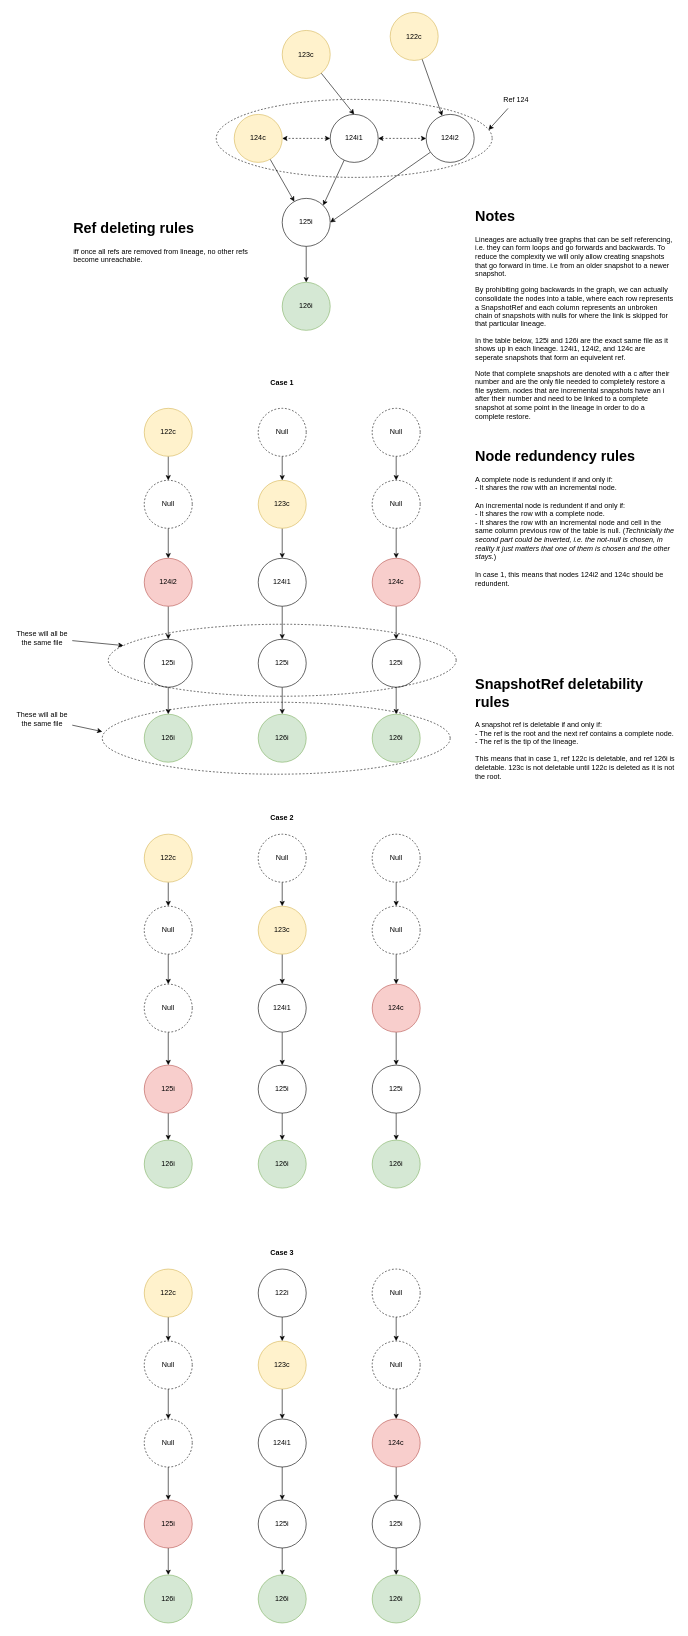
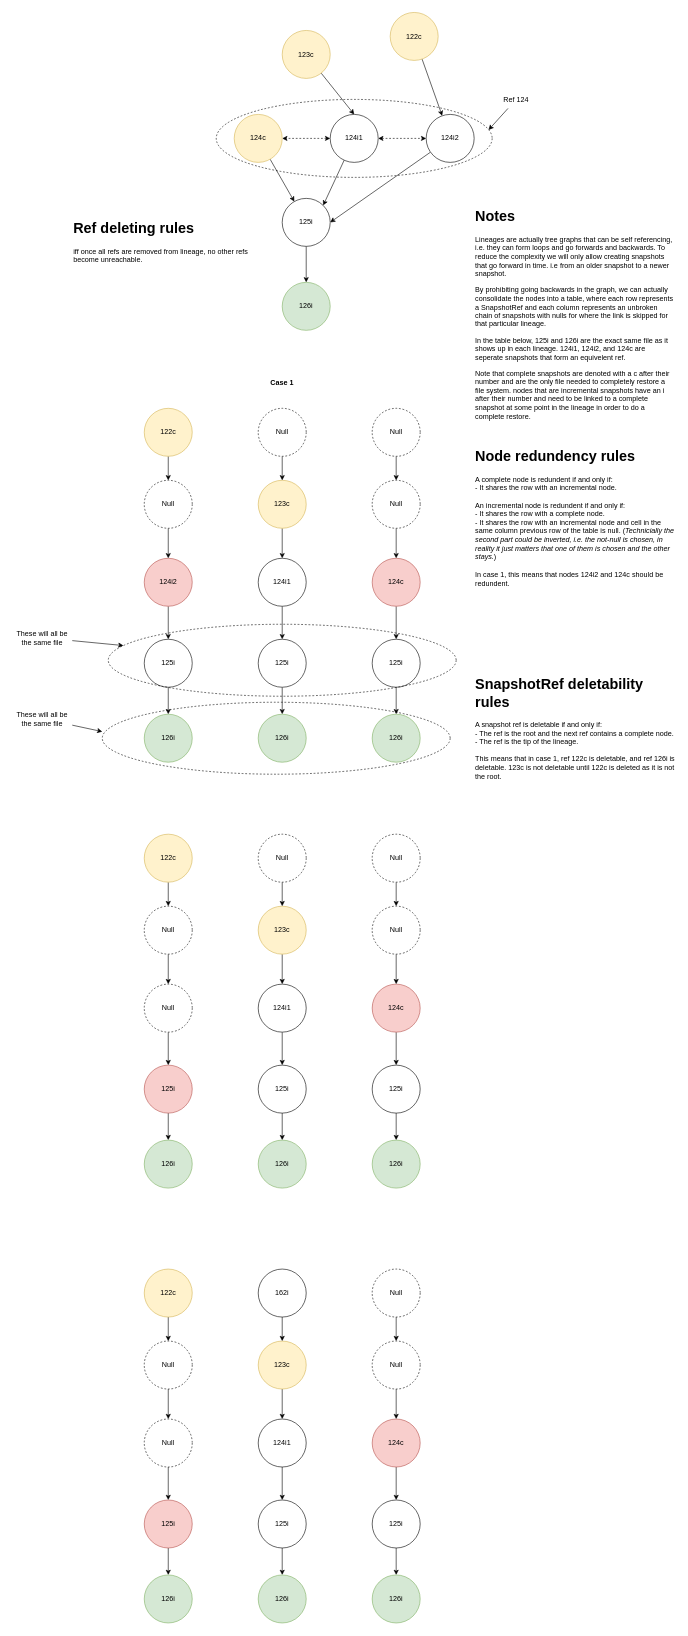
(282, 818) -> none
(282, 1253) -> none
(282, 1293) -> (282, 1293)
